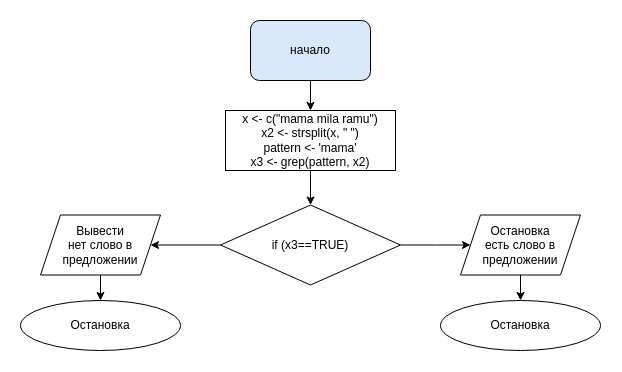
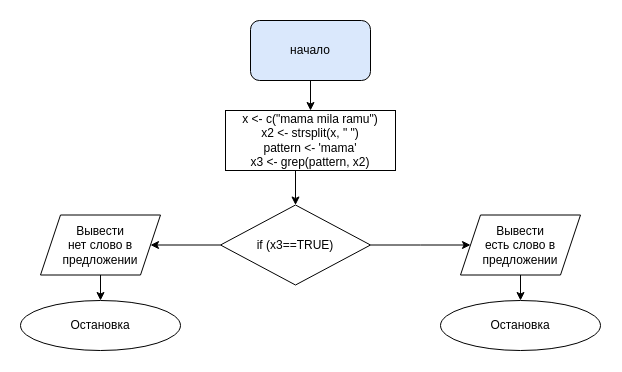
(311, 245) -> (296, 245)
(521, 246) -> (521, 246)
